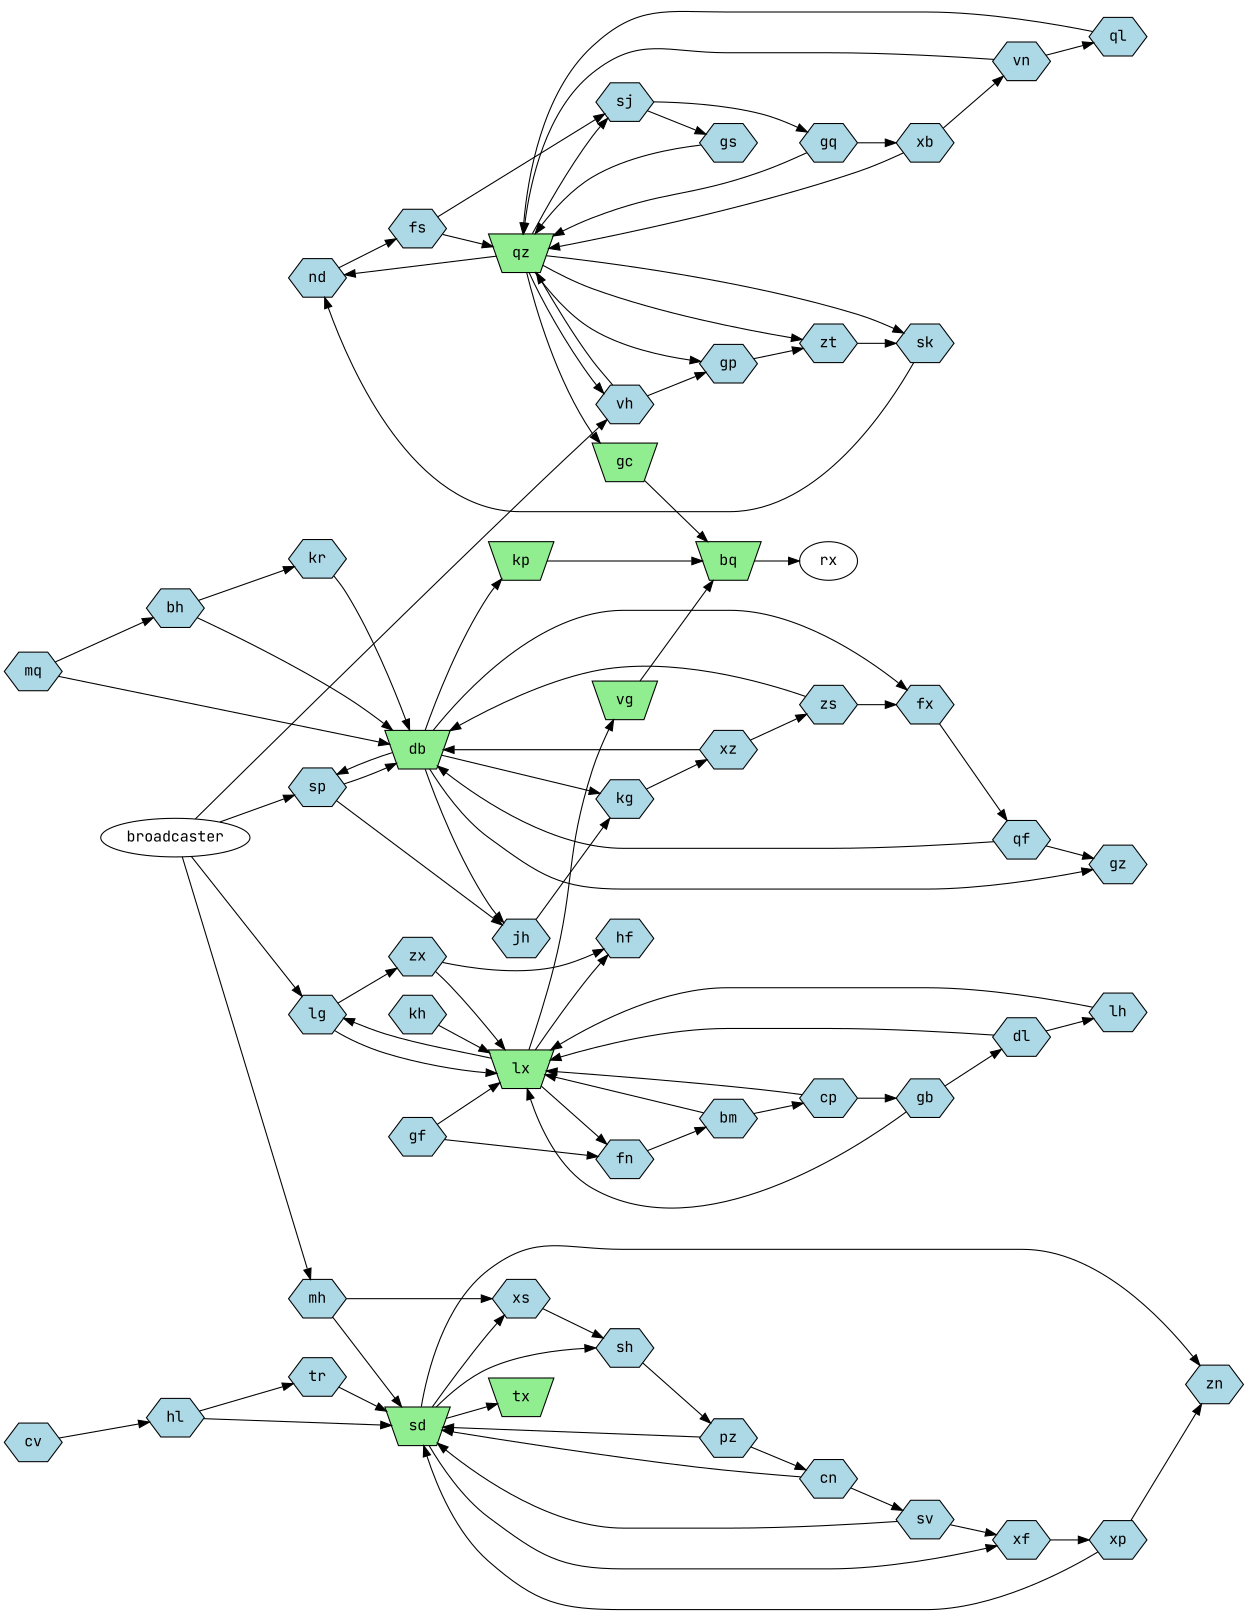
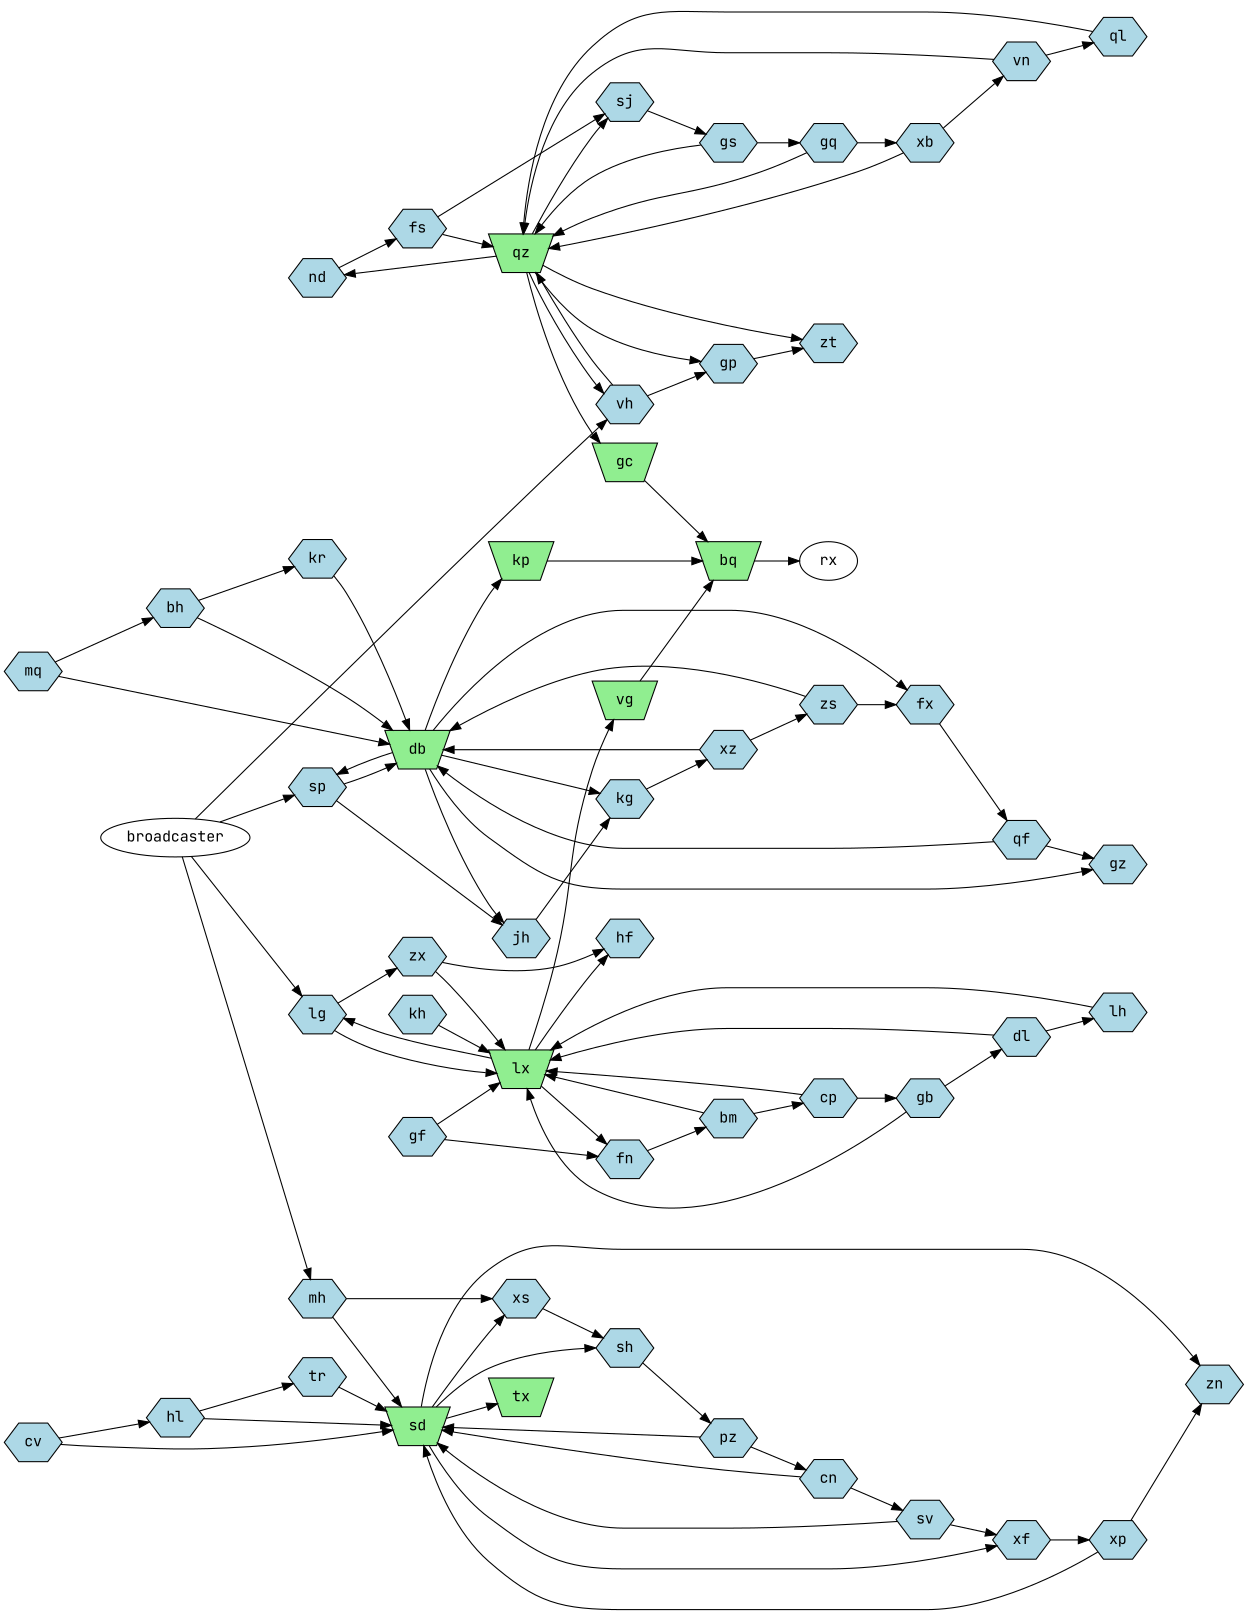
(727, 107) -> (773, 143)
(925, 343) -> none
none -> (222, 1448)
